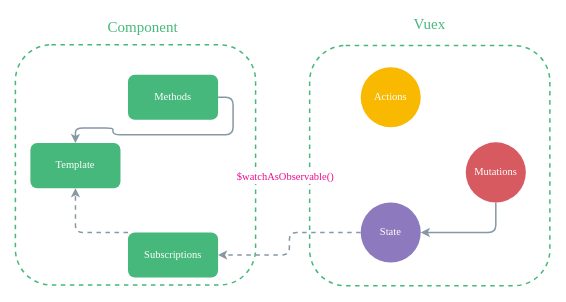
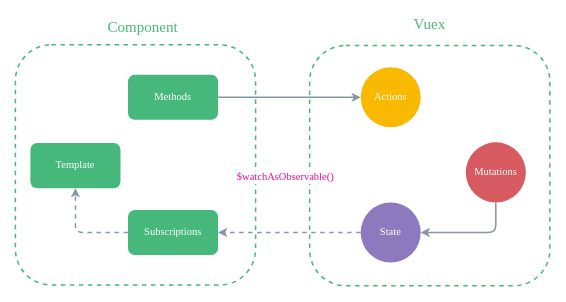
(165, 135) -> (290, 97)
(173, 255) -> (173, 232)
